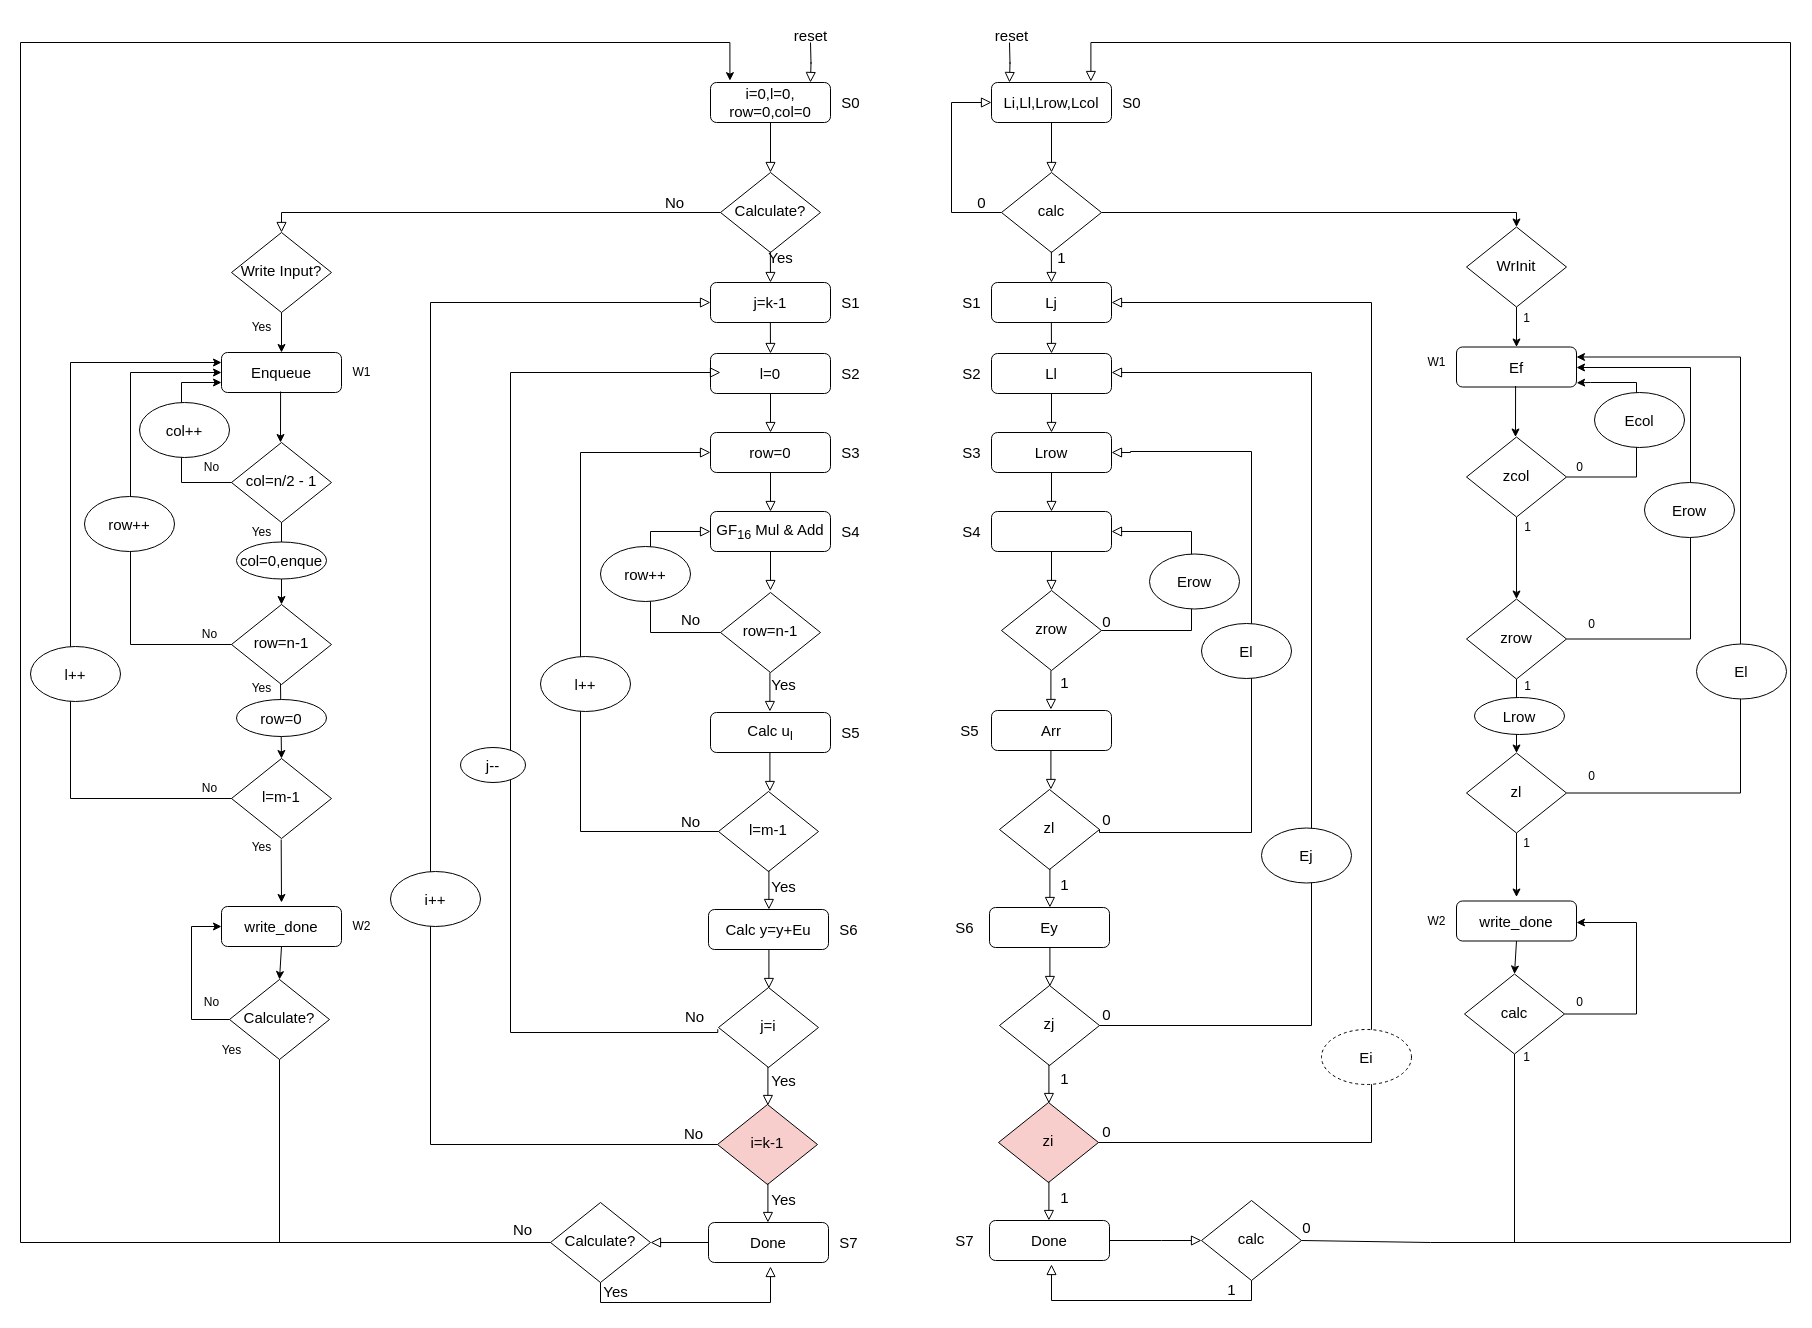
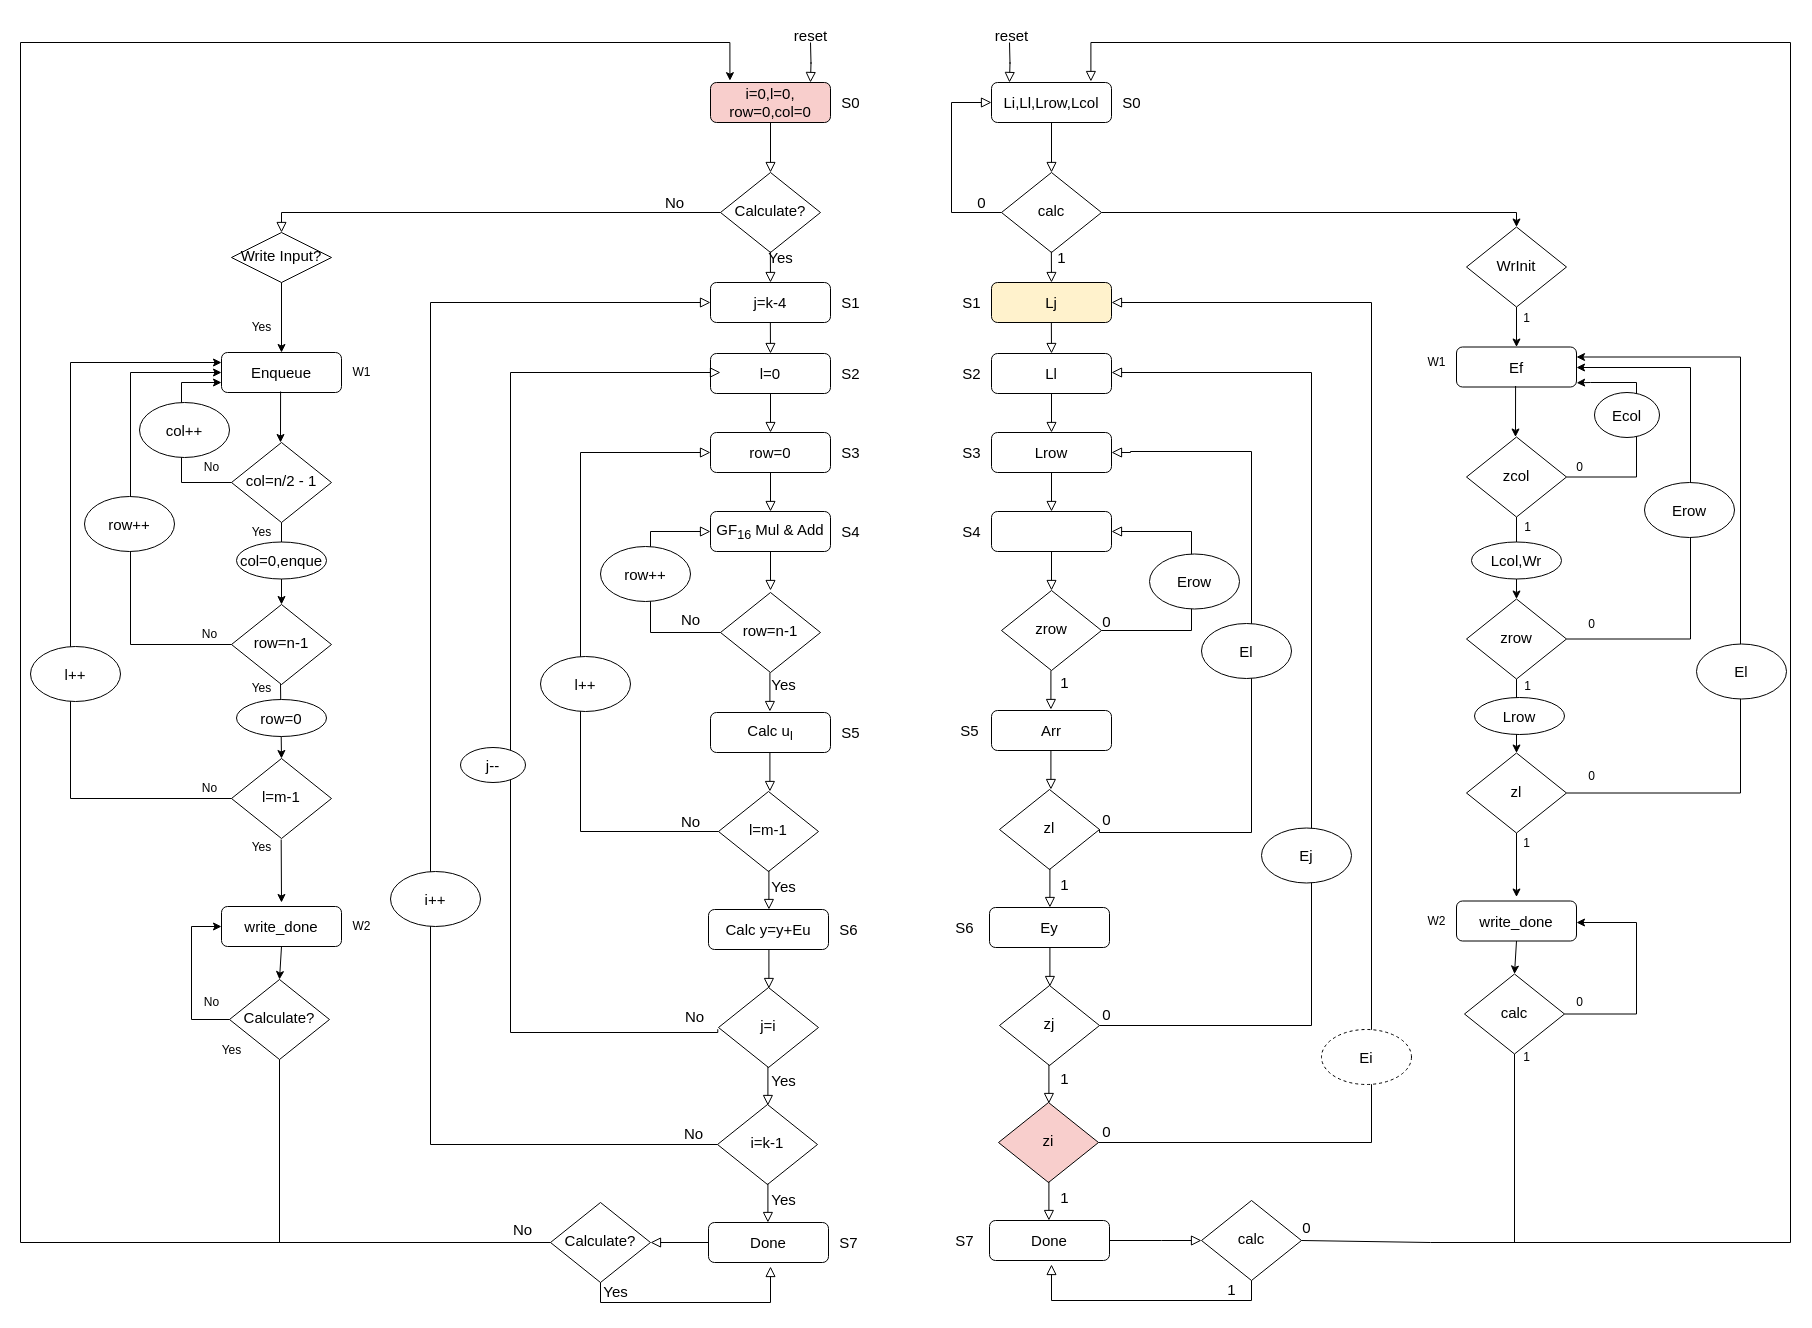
(771, 103) -> (771, 103)
(282, 273) -> (282, 258)
(771, 303) -> (771, 303)
(1052, 303) -> (1052, 303)
(1640, 420) -> (1627, 415)
none -> (1517, 561)
(768, 1145) -> (768, 1145)
